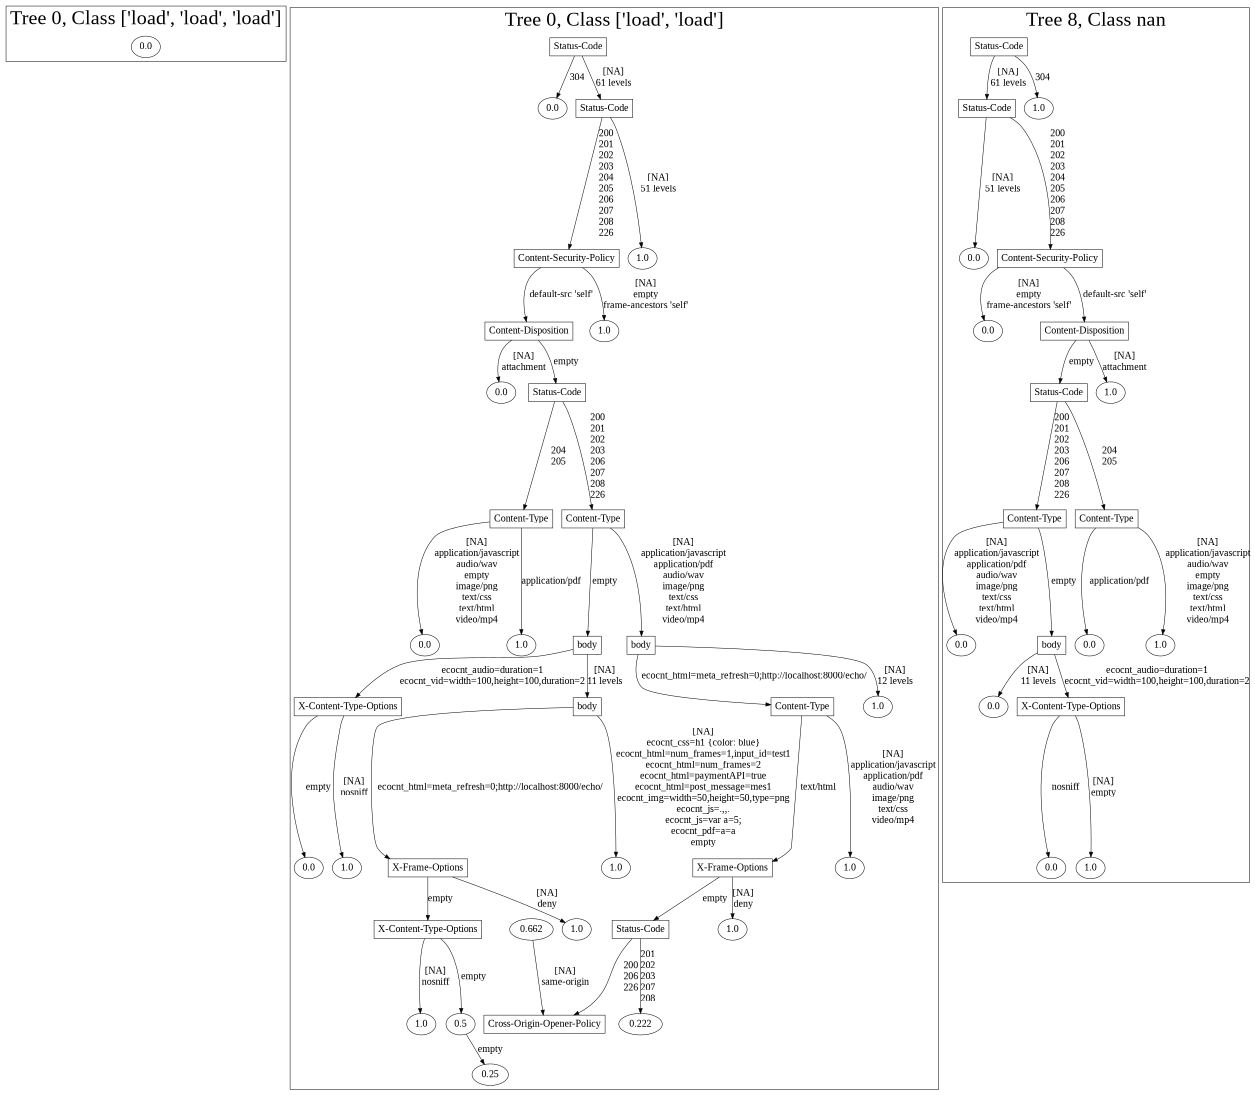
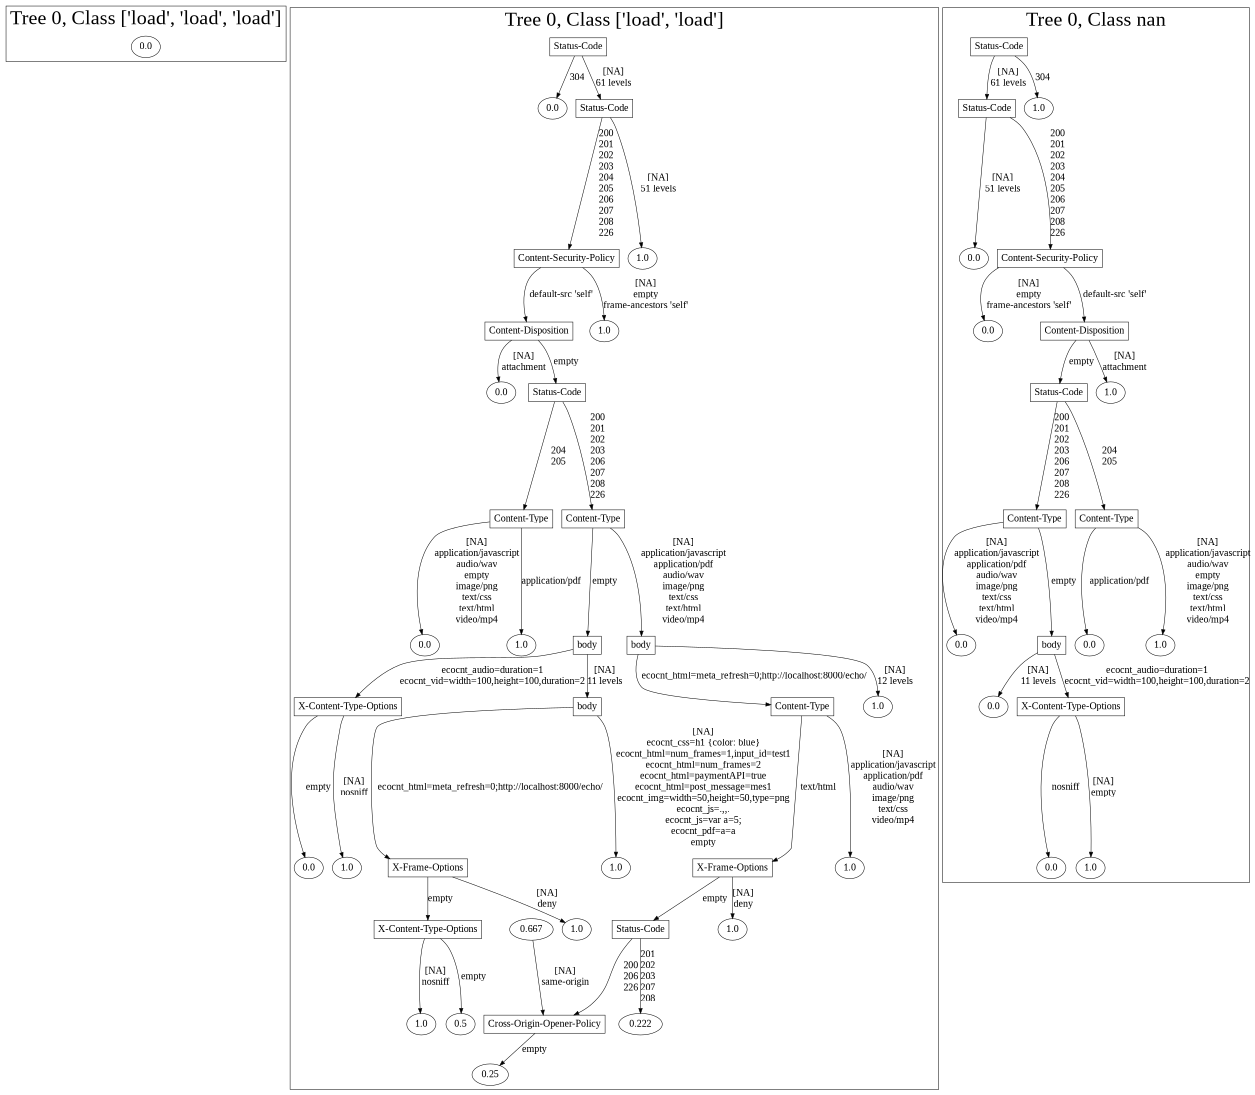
(1096, 21) -> (1096, 21)
(531, 929) -> (531, 929)
(474, 1047) -> (519, 1048)
